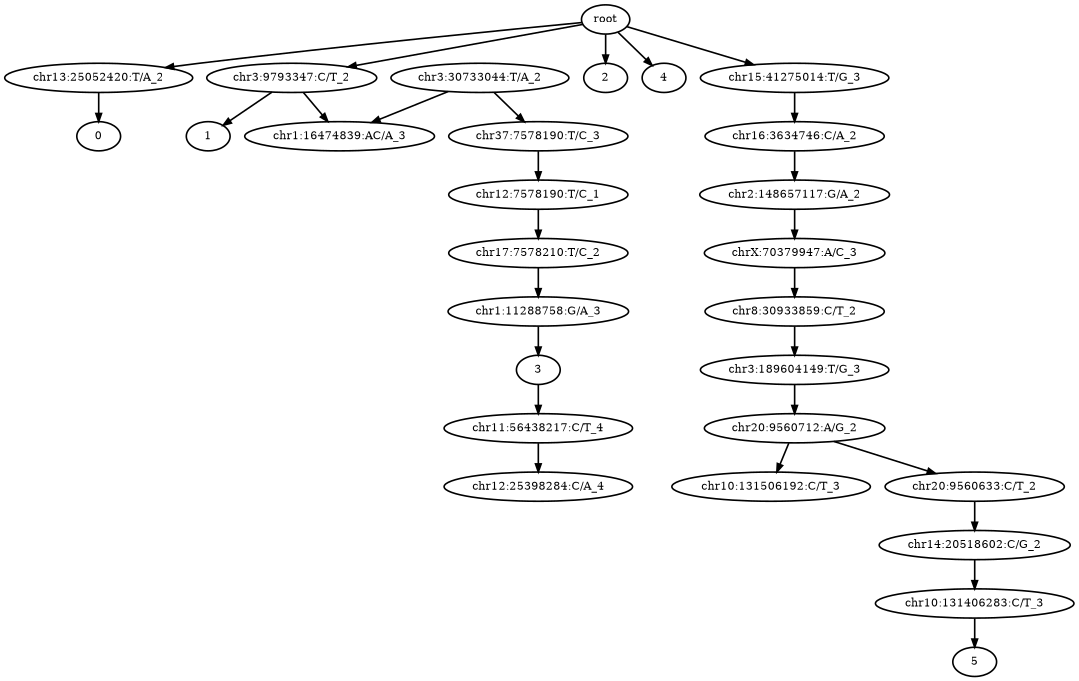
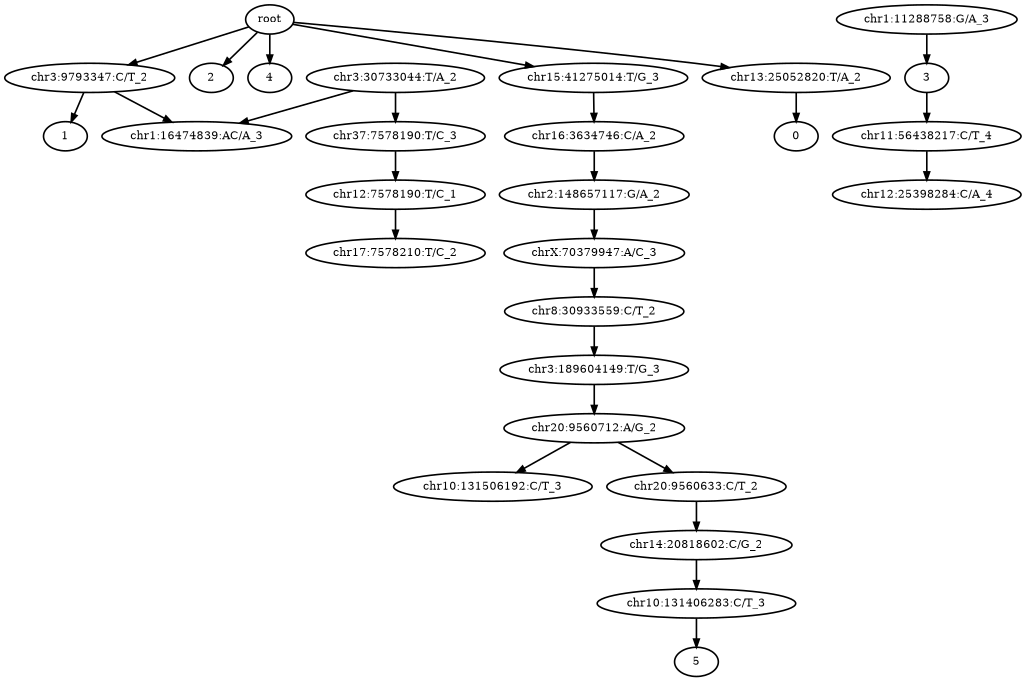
(99, 78) -> (796, 78)
(538, 278) -> none
(795, 311) -> (594, 311)
(975, 545) -> (696, 545)
